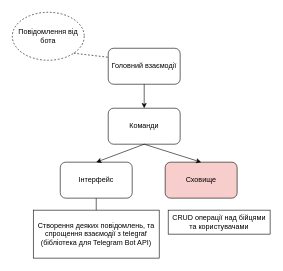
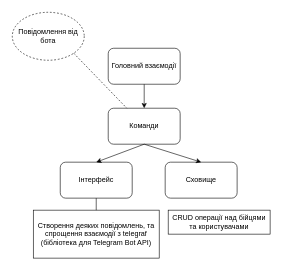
(91, 55) -> (100, 80)
(201, 180) -> (201, 180)
